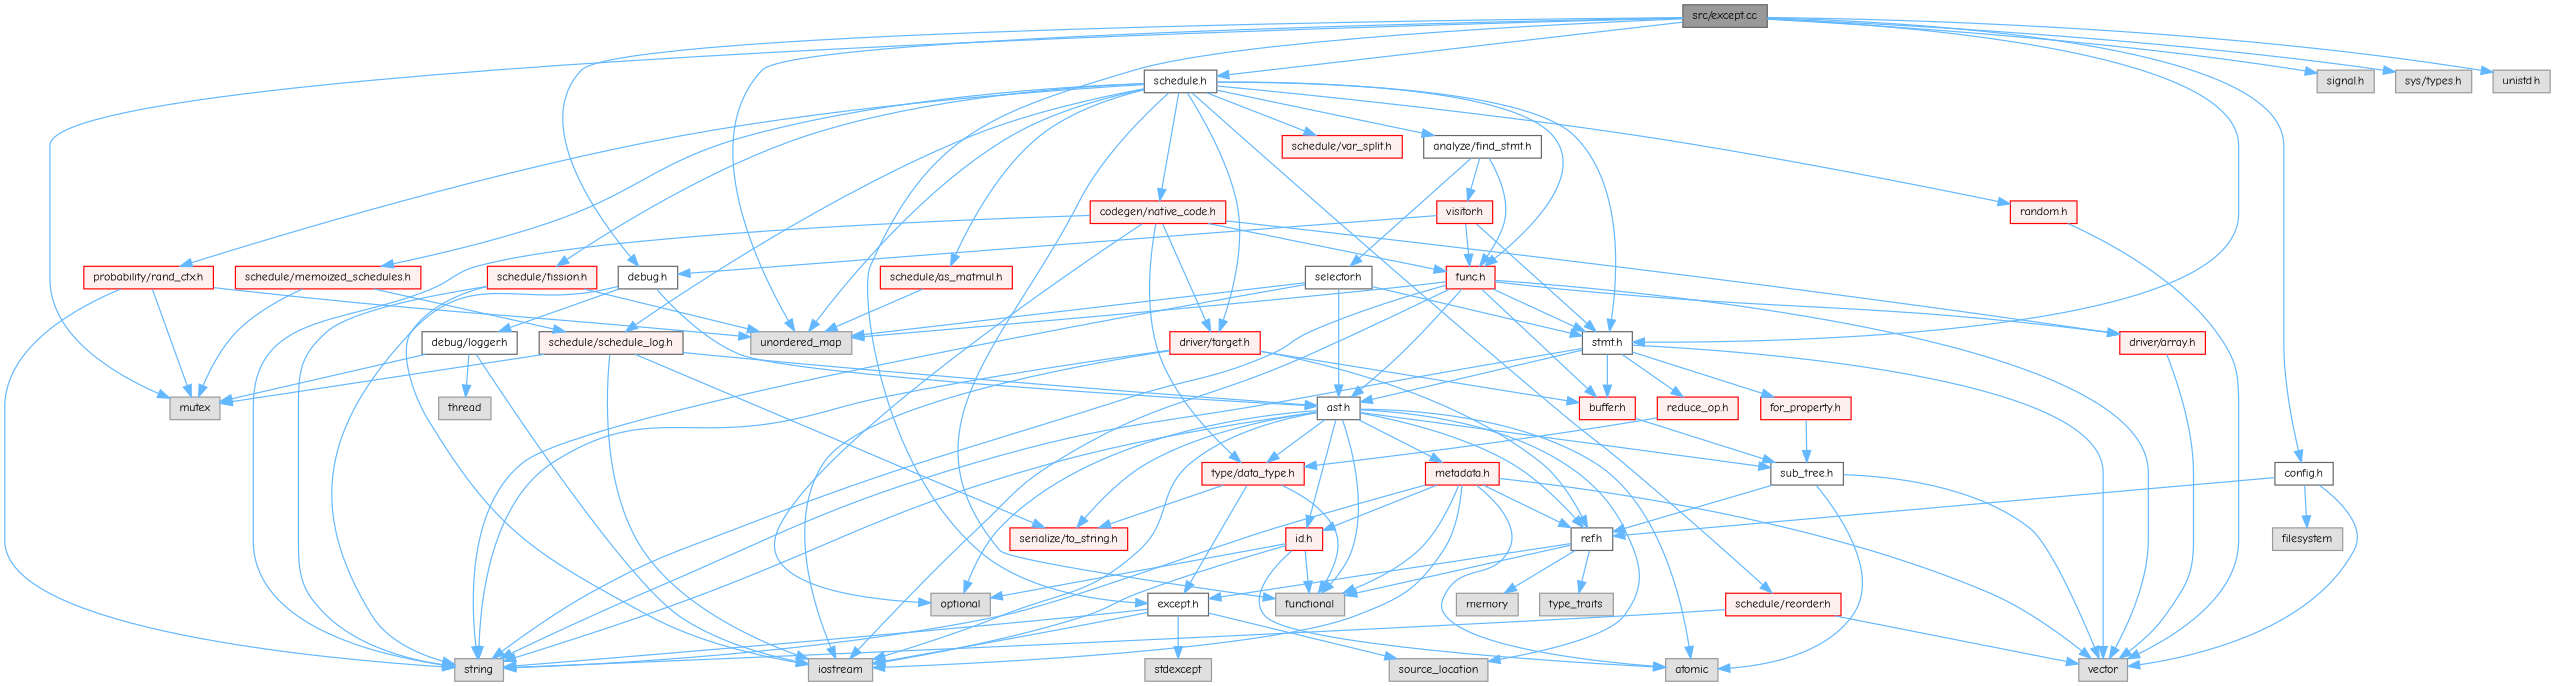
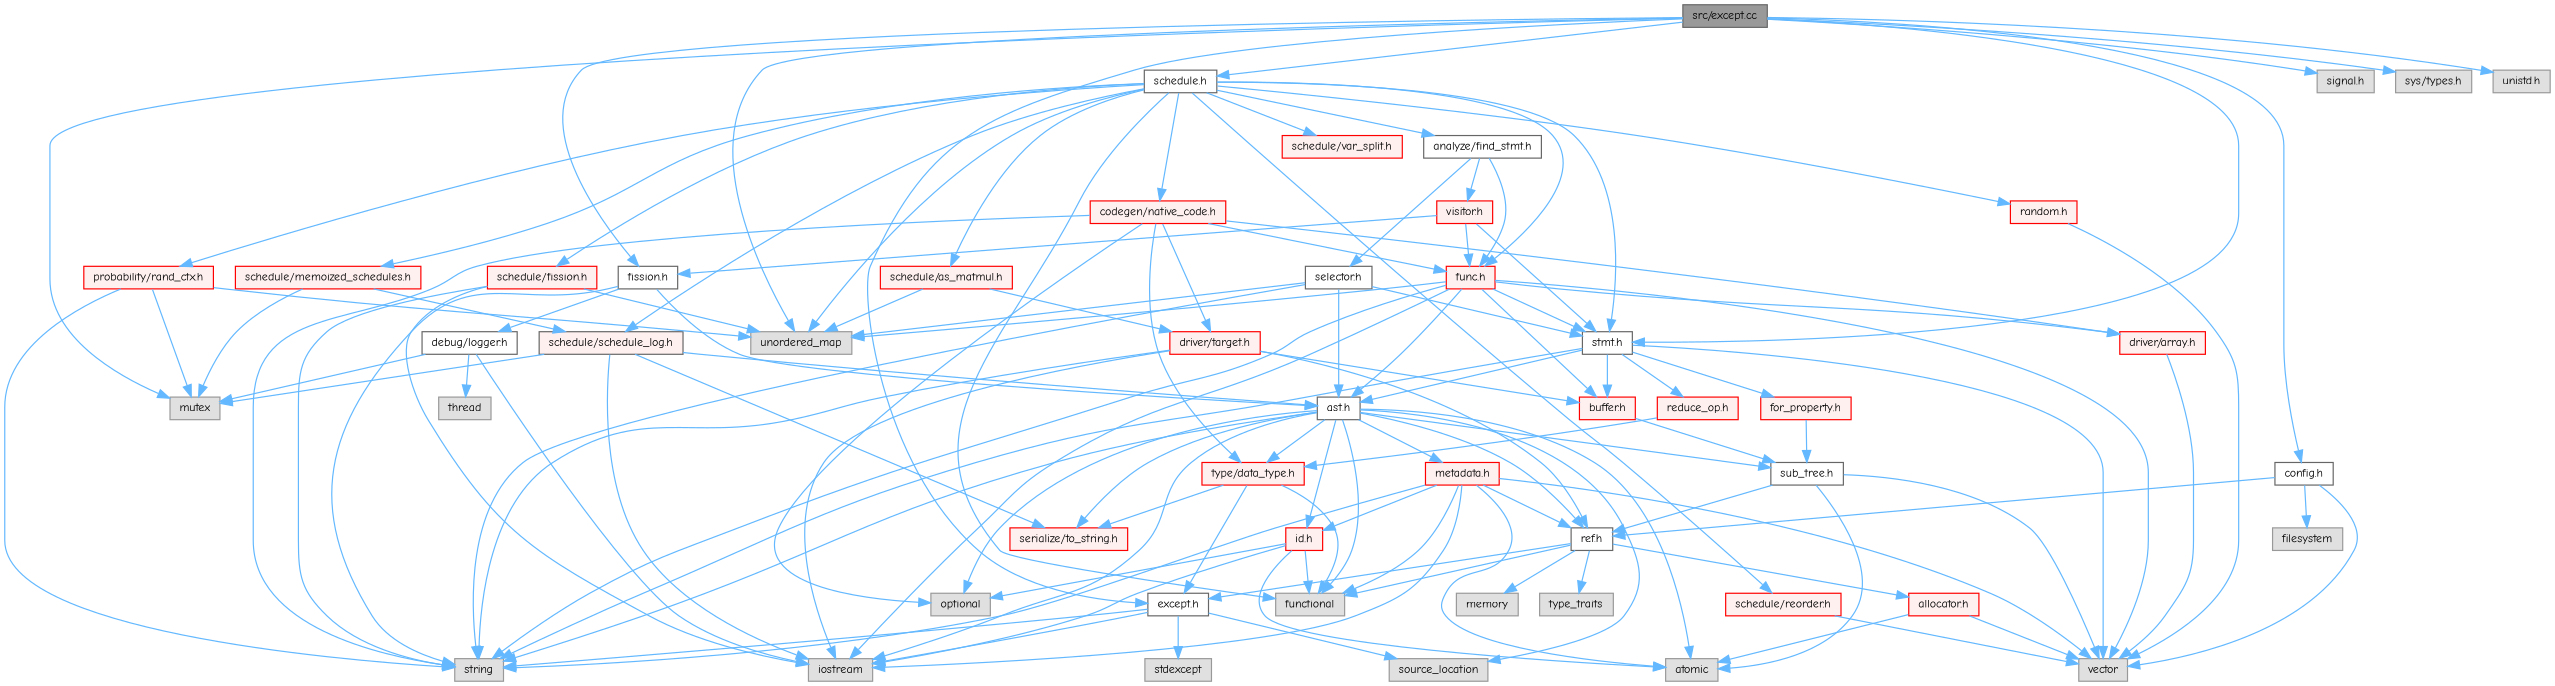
(1237, 202) -> (1053, 304)
(648, 278) -> (648, 278)
none -> (1944, 605)
(1121, 641) -> none
